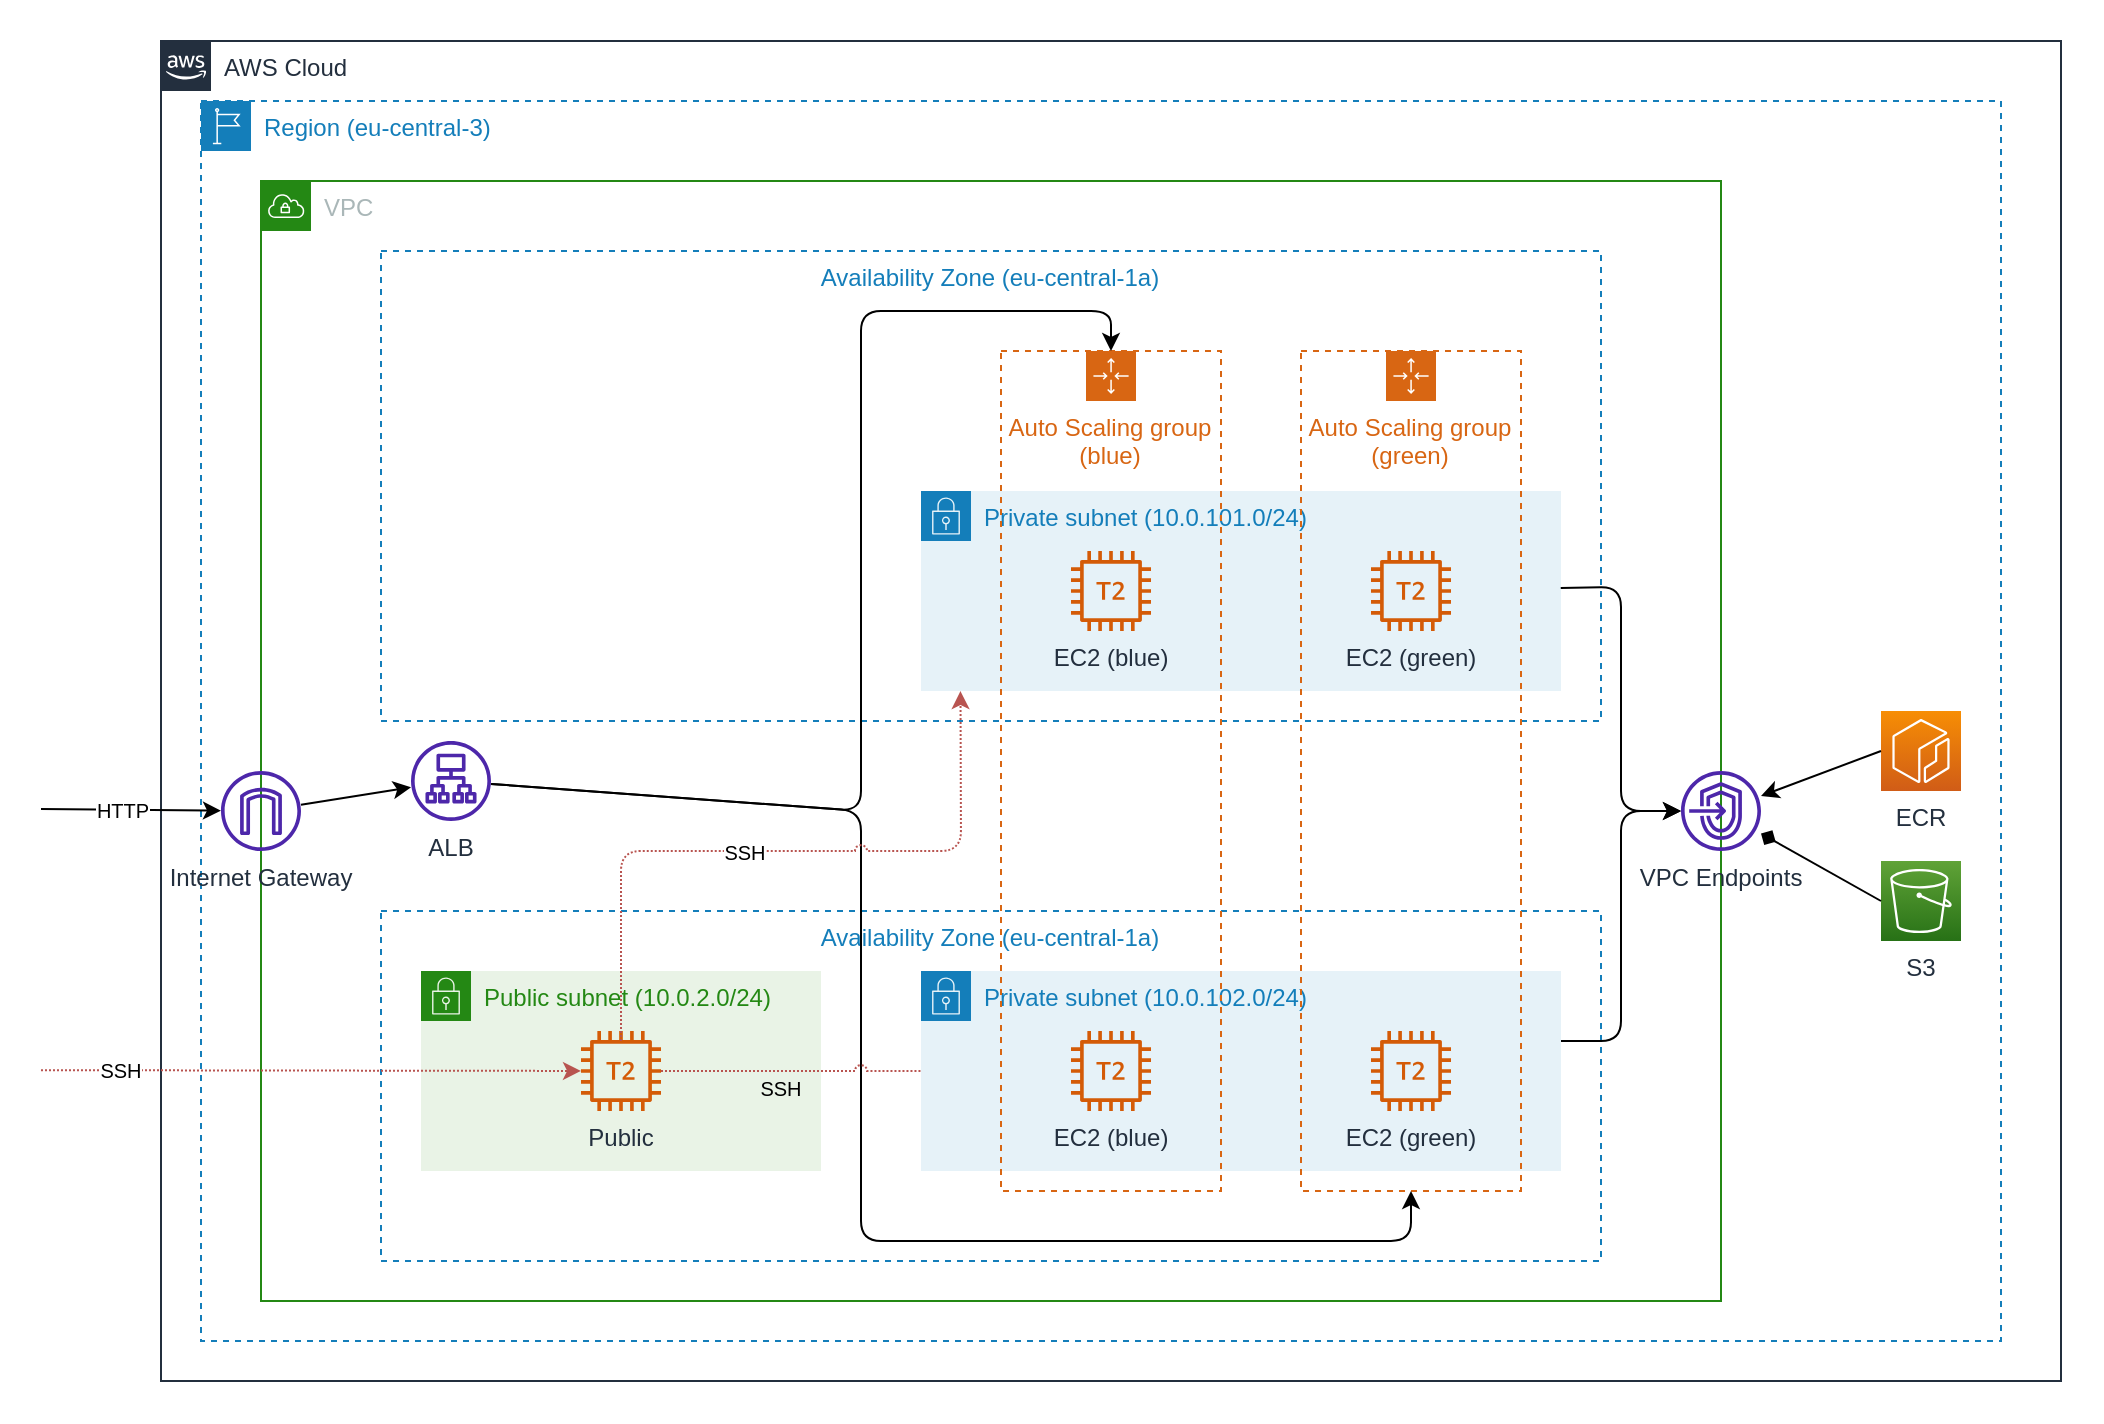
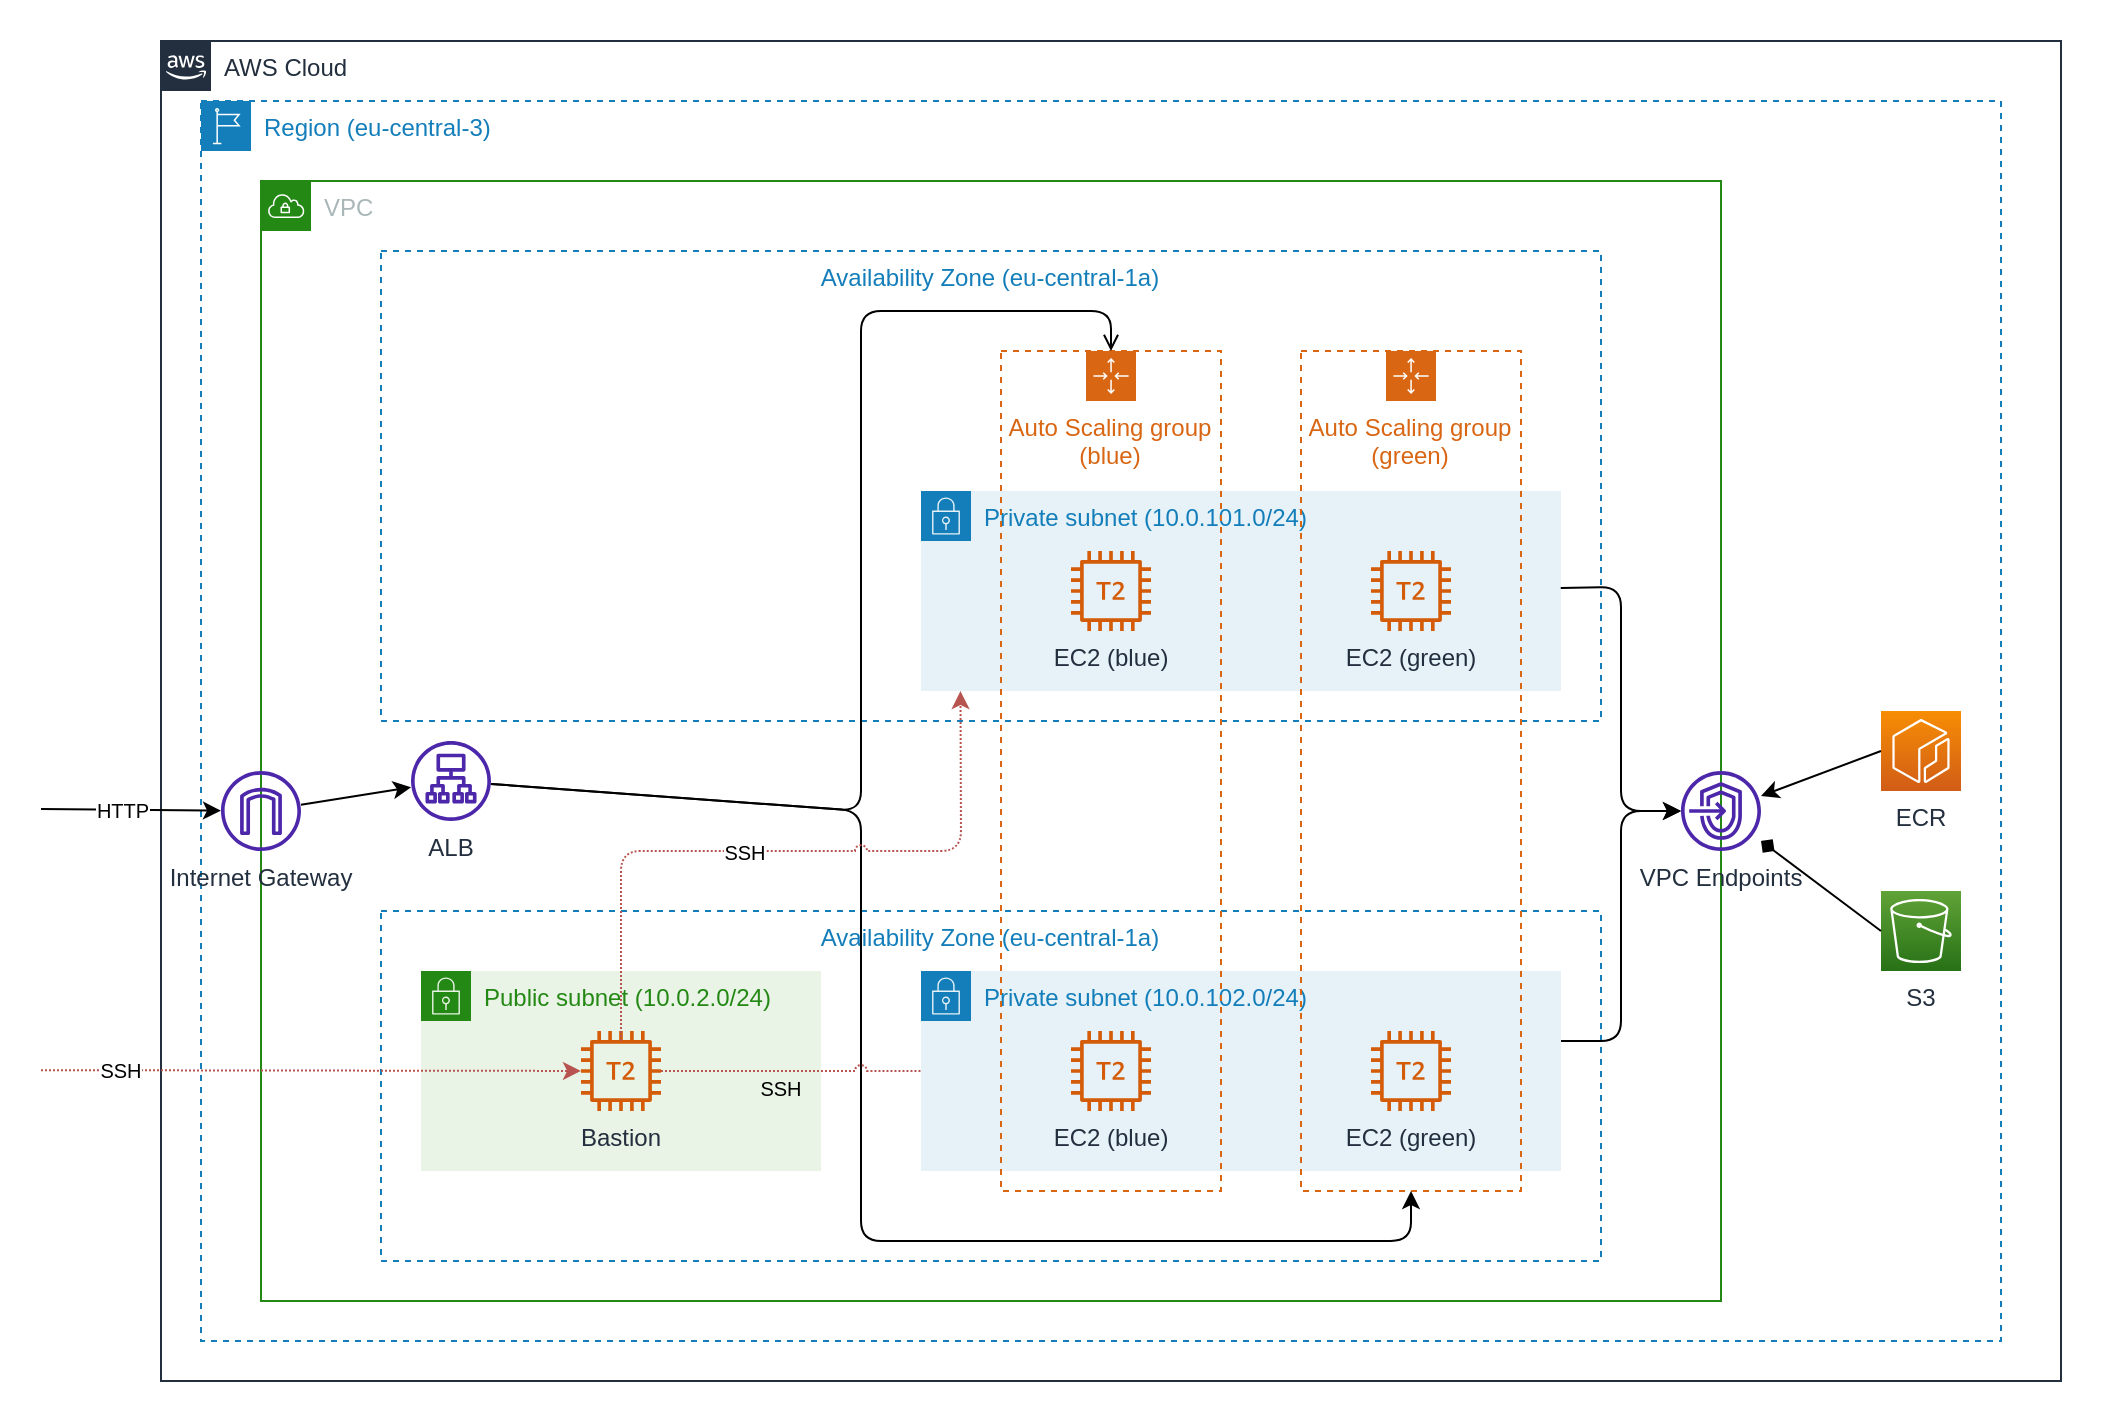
(1111, 336) -> (1111, 339)
(1921, 901) -> (1921, 931)
(622, 1139) -> (622, 1139)
